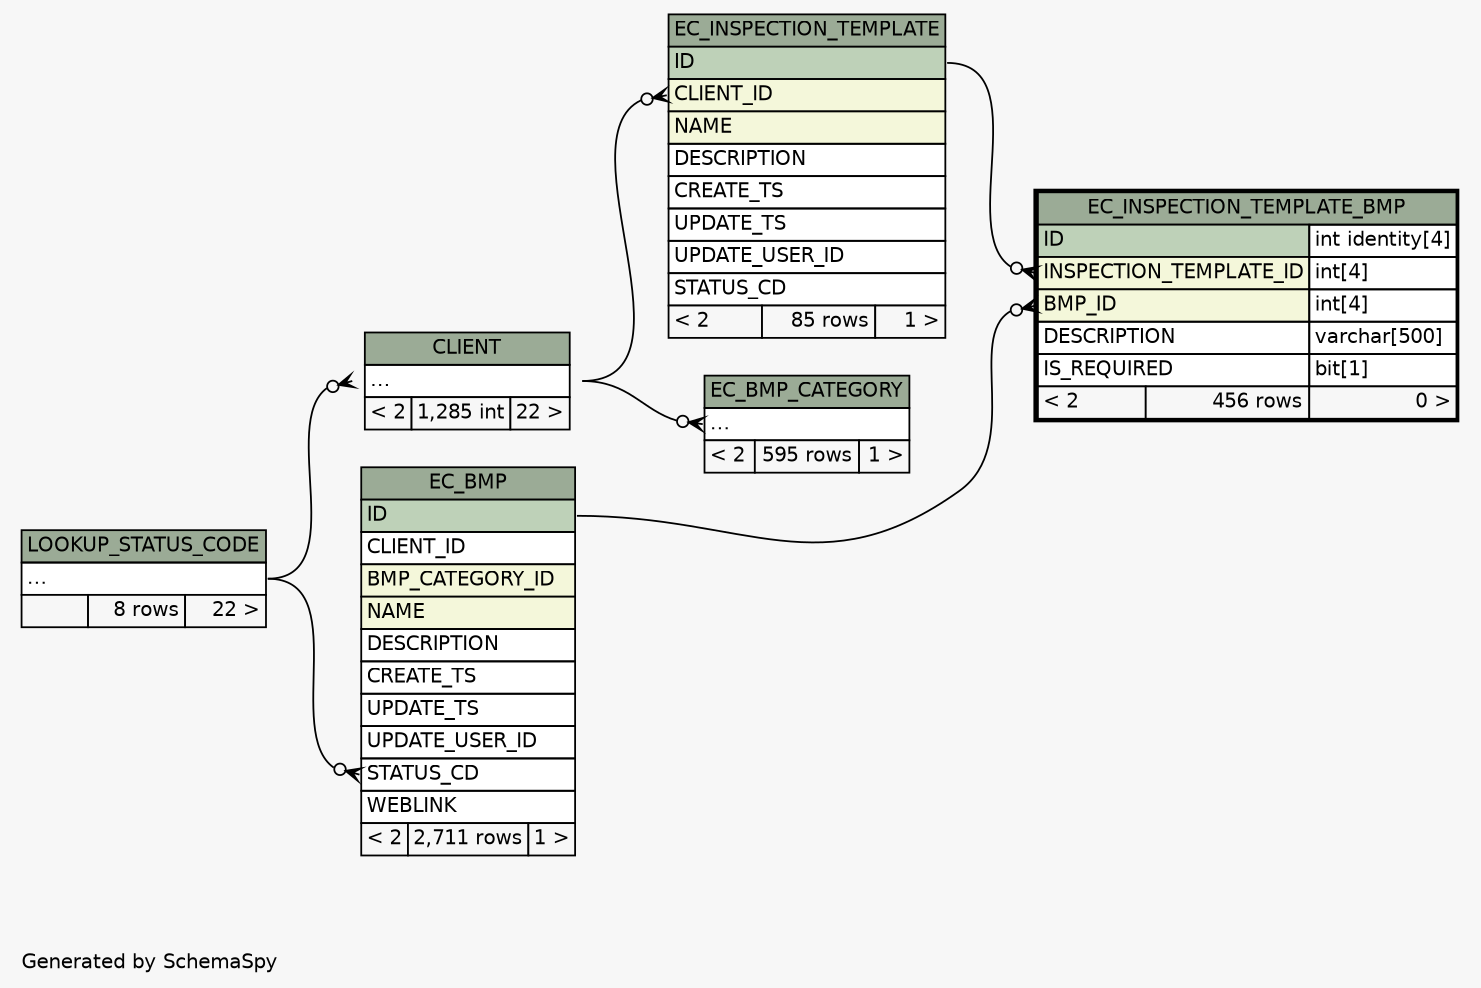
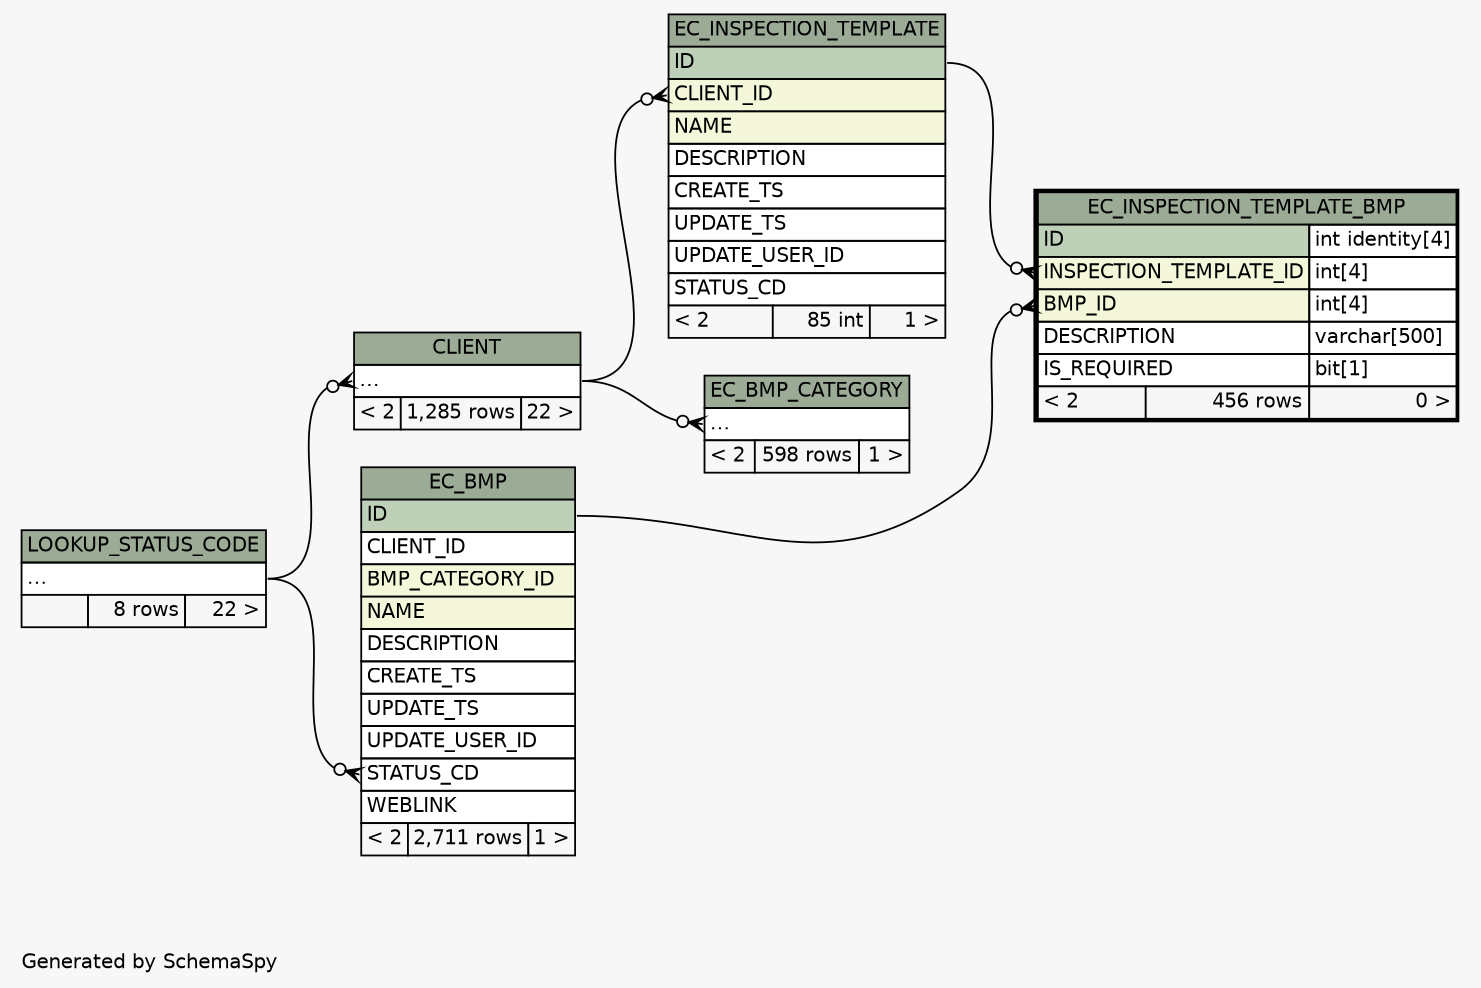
(830, 321) -> (836, 321)
(461, 412) -> (461, 412)
(808, 456) -> (808, 456)
